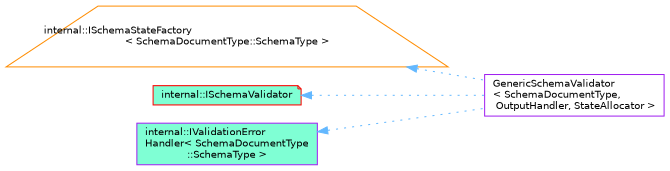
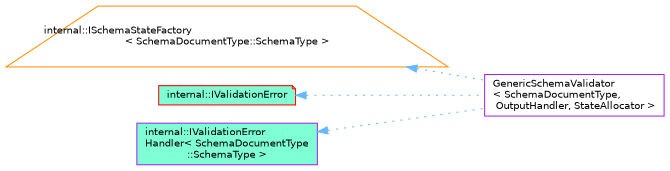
(227, 95) -> (227, 95)
